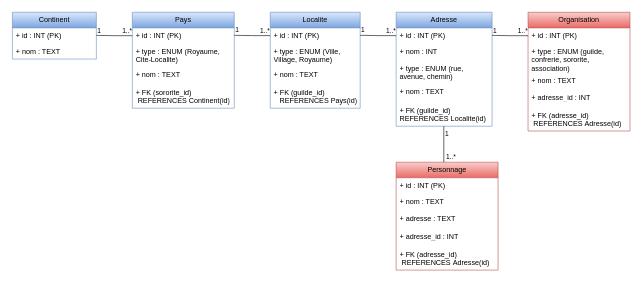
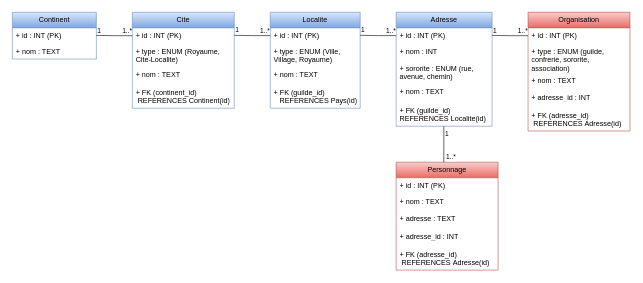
(183, 20) -> (183, 20)
(445, 73) -> (445, 73)
(182, 97) -> (182, 97)
